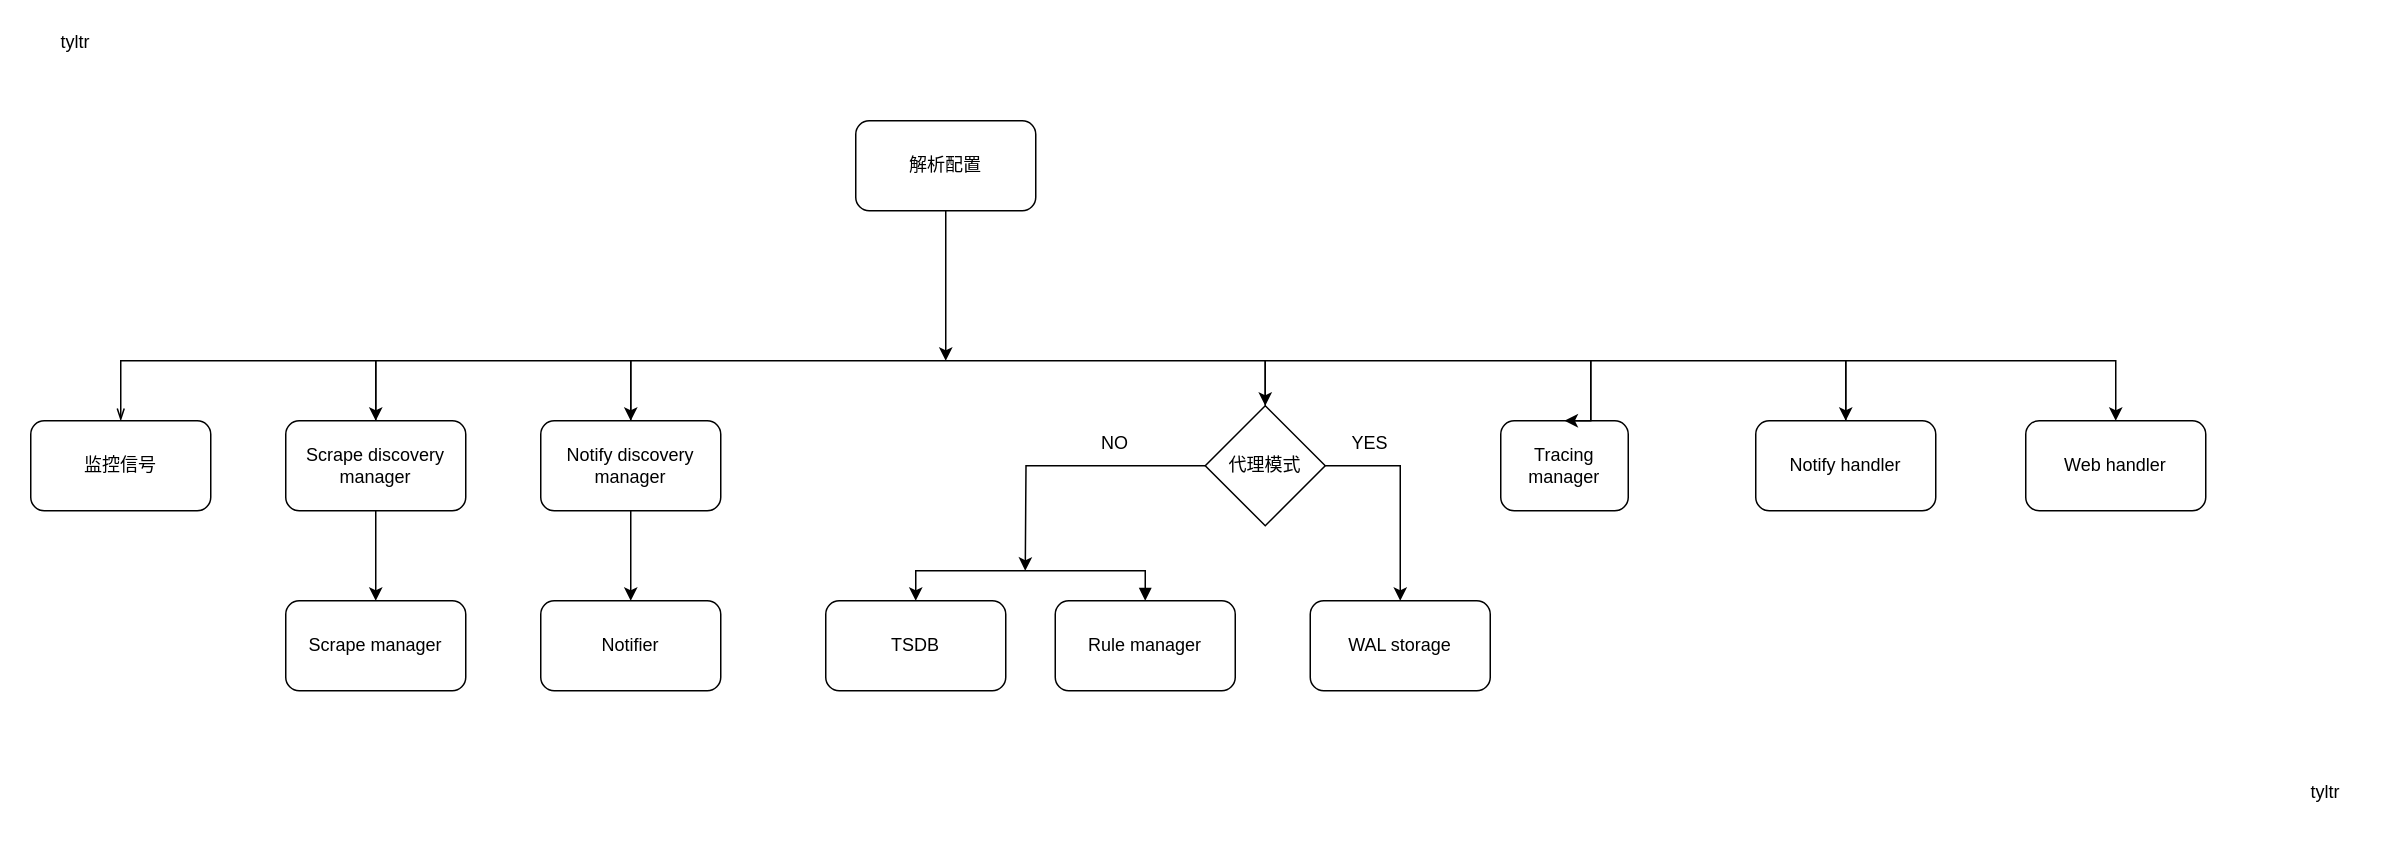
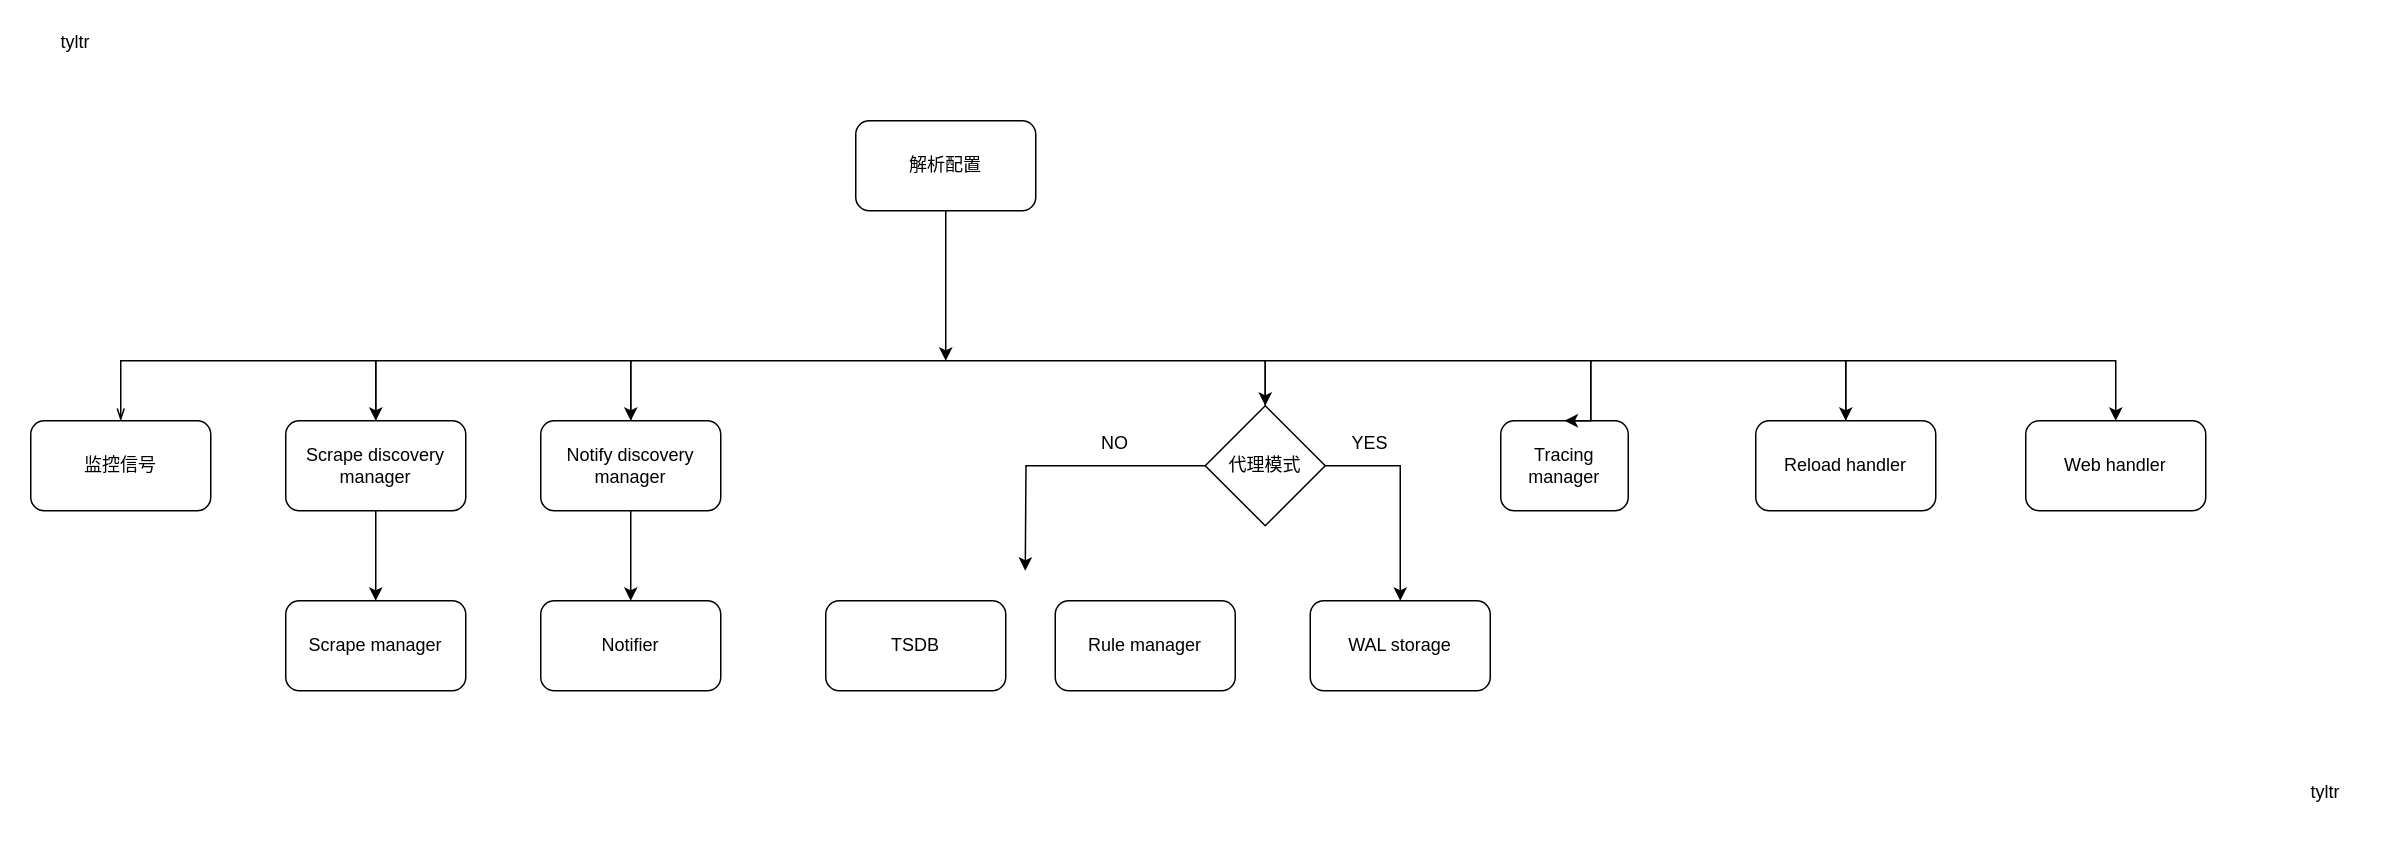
(1846, 466) -> (1846, 466)
(1029, 571) -> none
